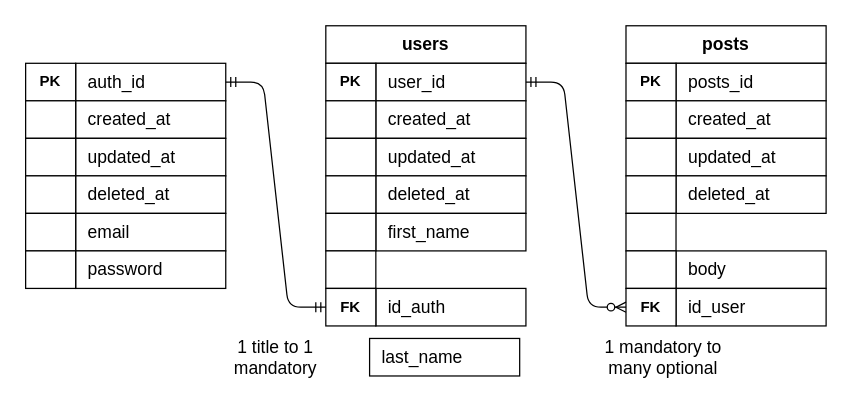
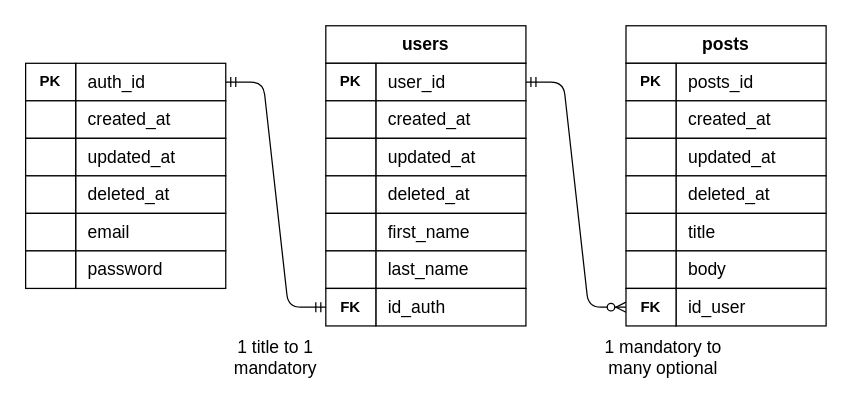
none -> (751, 232)
(444, 357) -> (451, 269)
